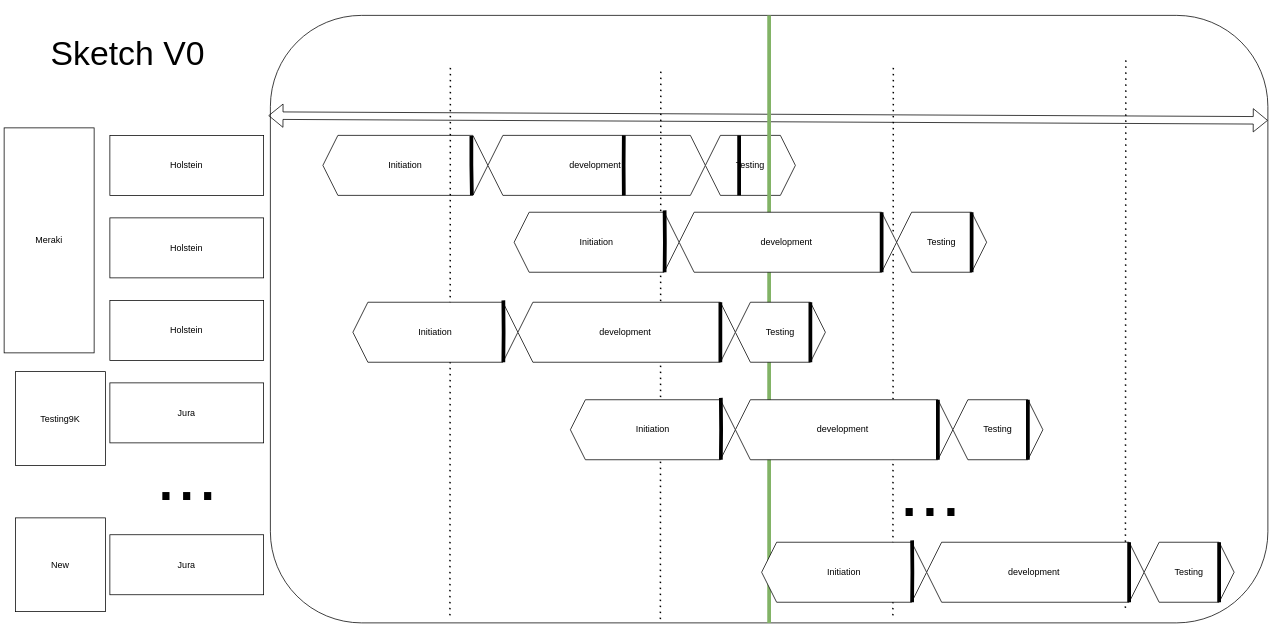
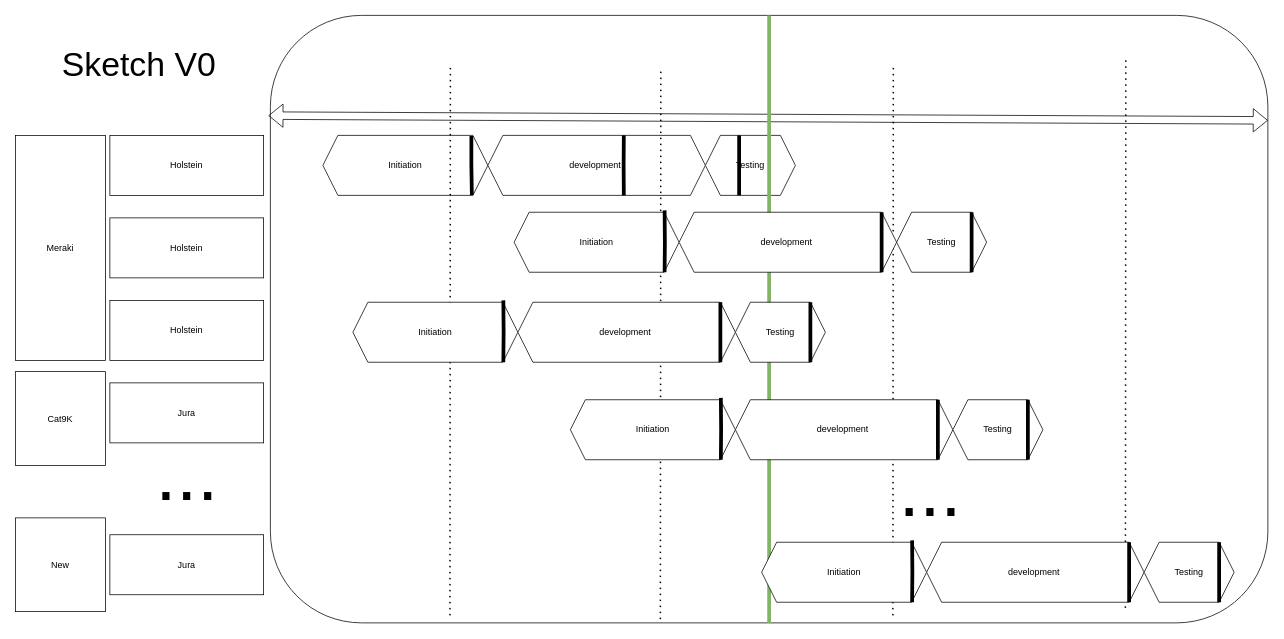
(128, 53) -> (139, 64)
(49, 240) -> (60, 248)
(60, 419) -> (60, 419)
